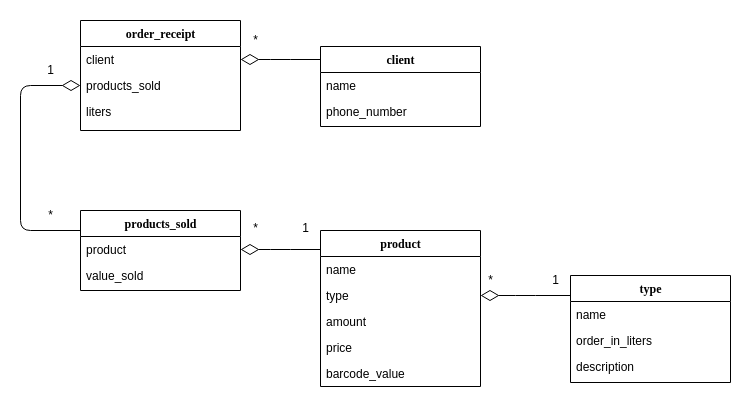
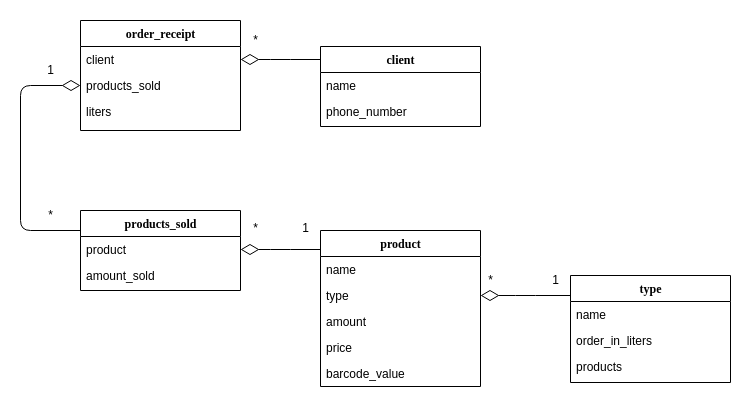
(117, 277) -> (122, 277)
(610, 368) -> (603, 368)
